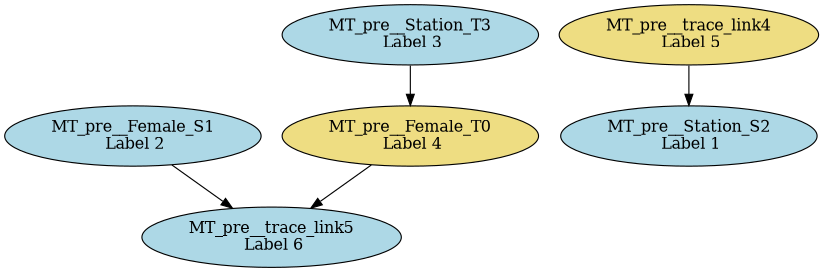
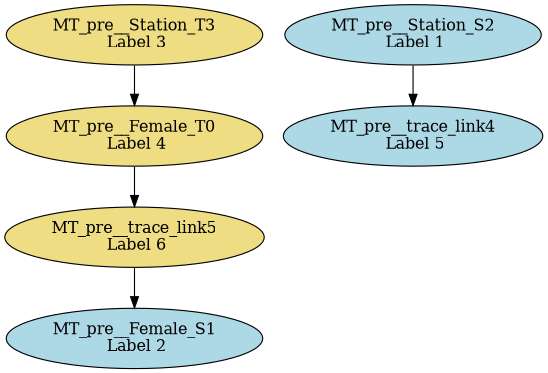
(410, 35) -> (134, 35)
(689, 35) -> (413, 136)
(689, 80) -> (413, 80)
(197, 183) -> (134, 282)
(272, 237) -> (134, 237)
